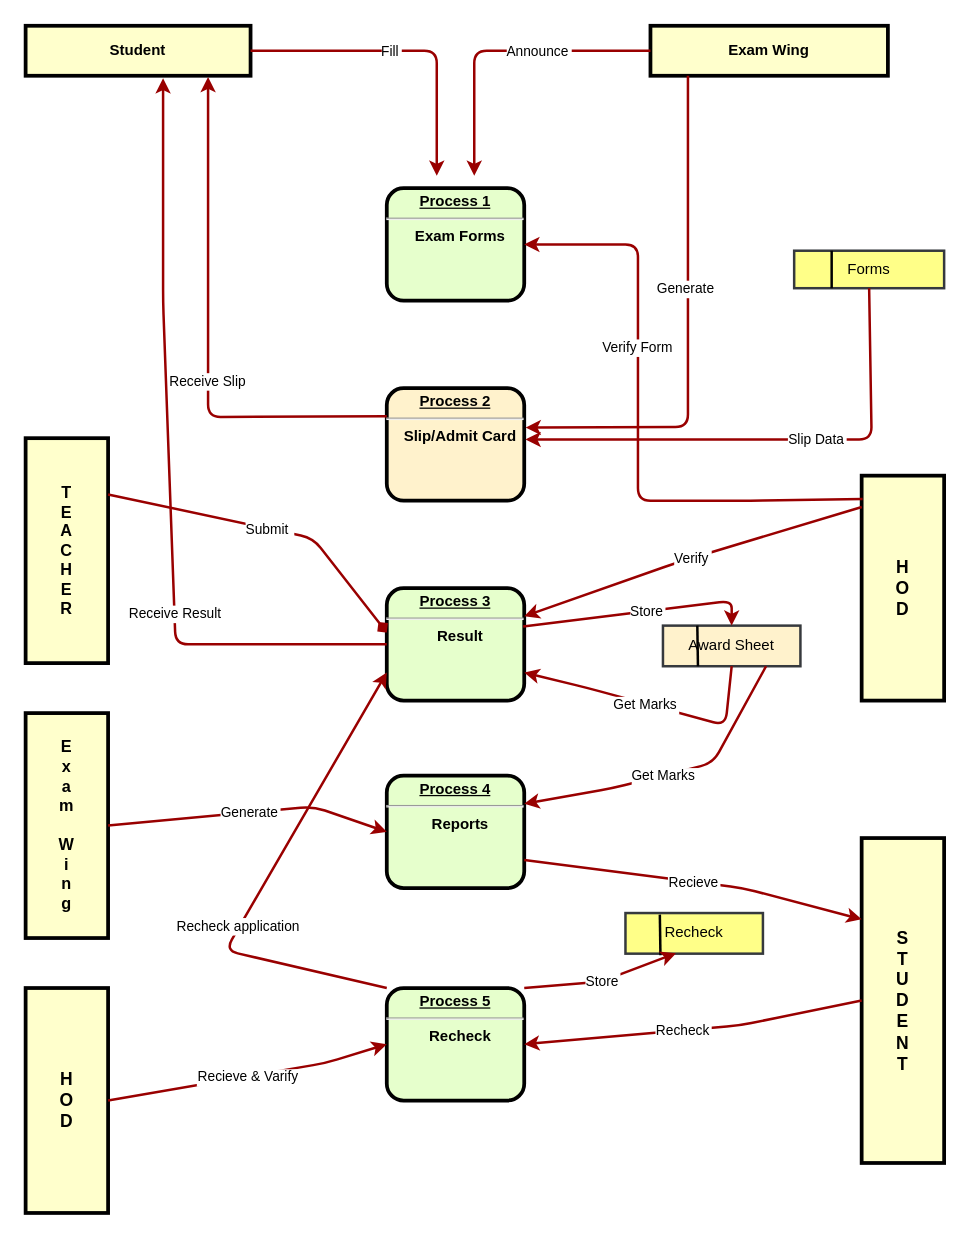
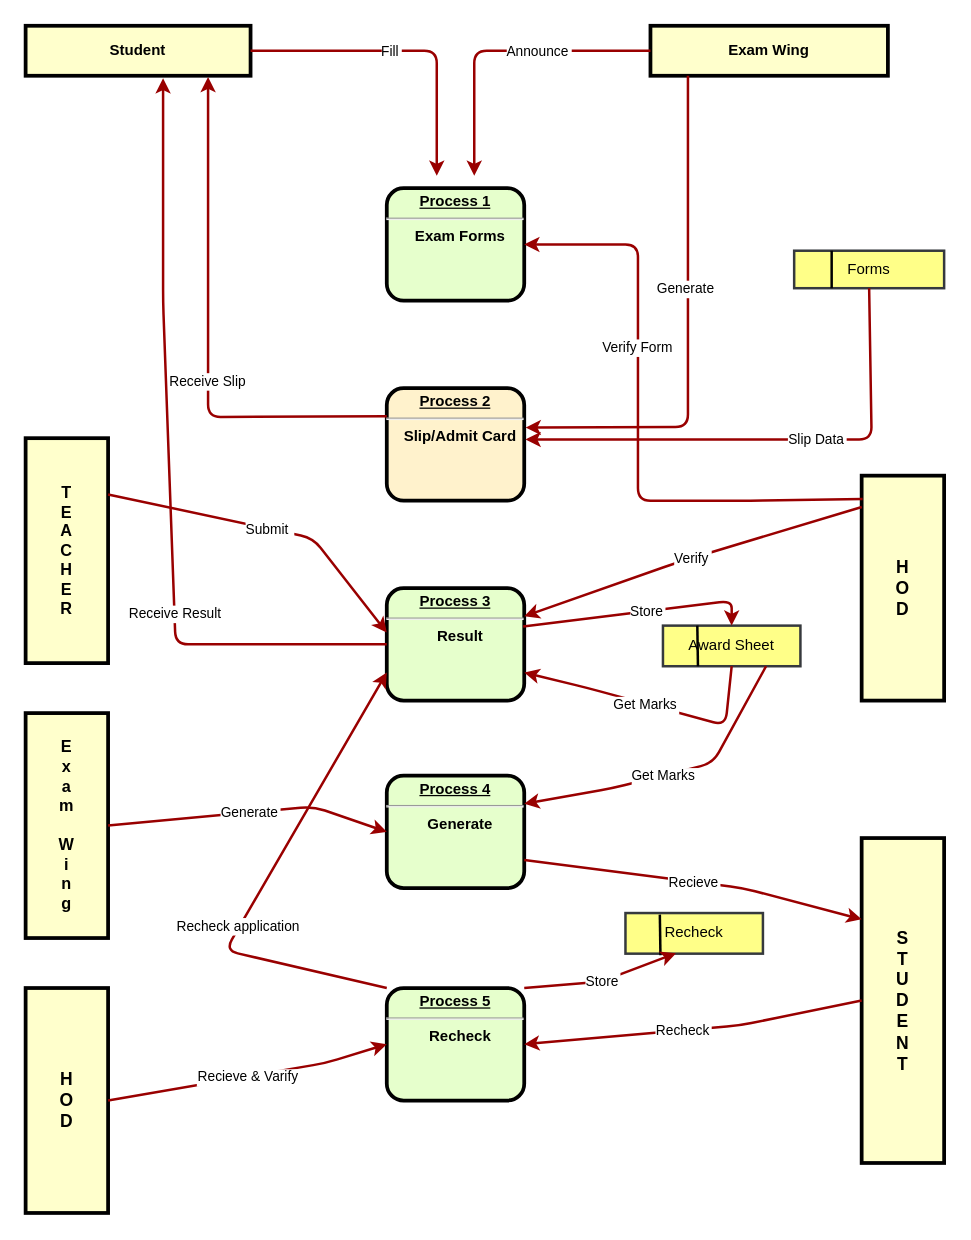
(378, 622) -> (379, 623)
(732, 646) -> (732, 646)
(456, 776) -> (456, 776)
